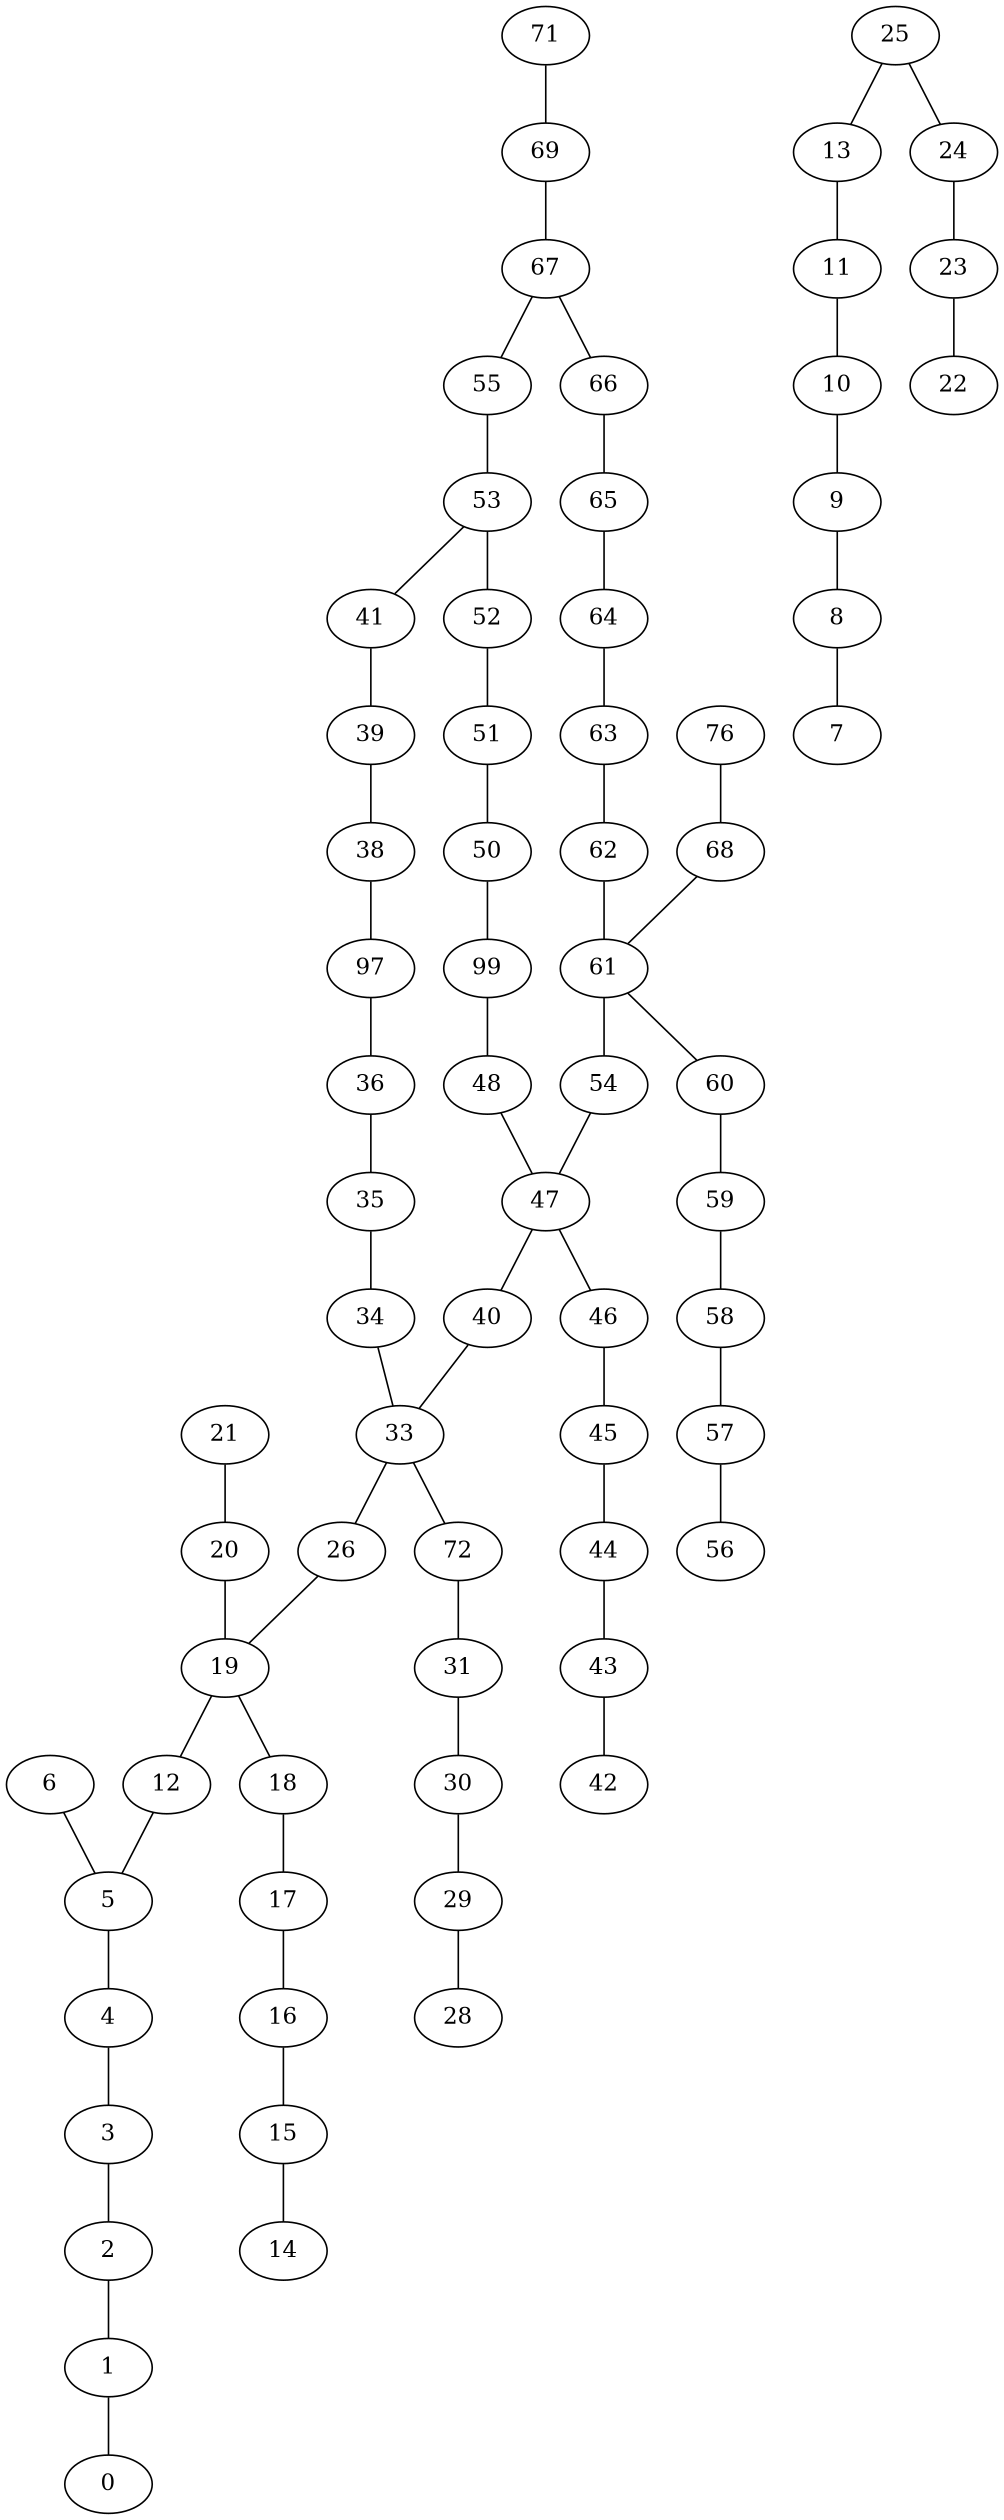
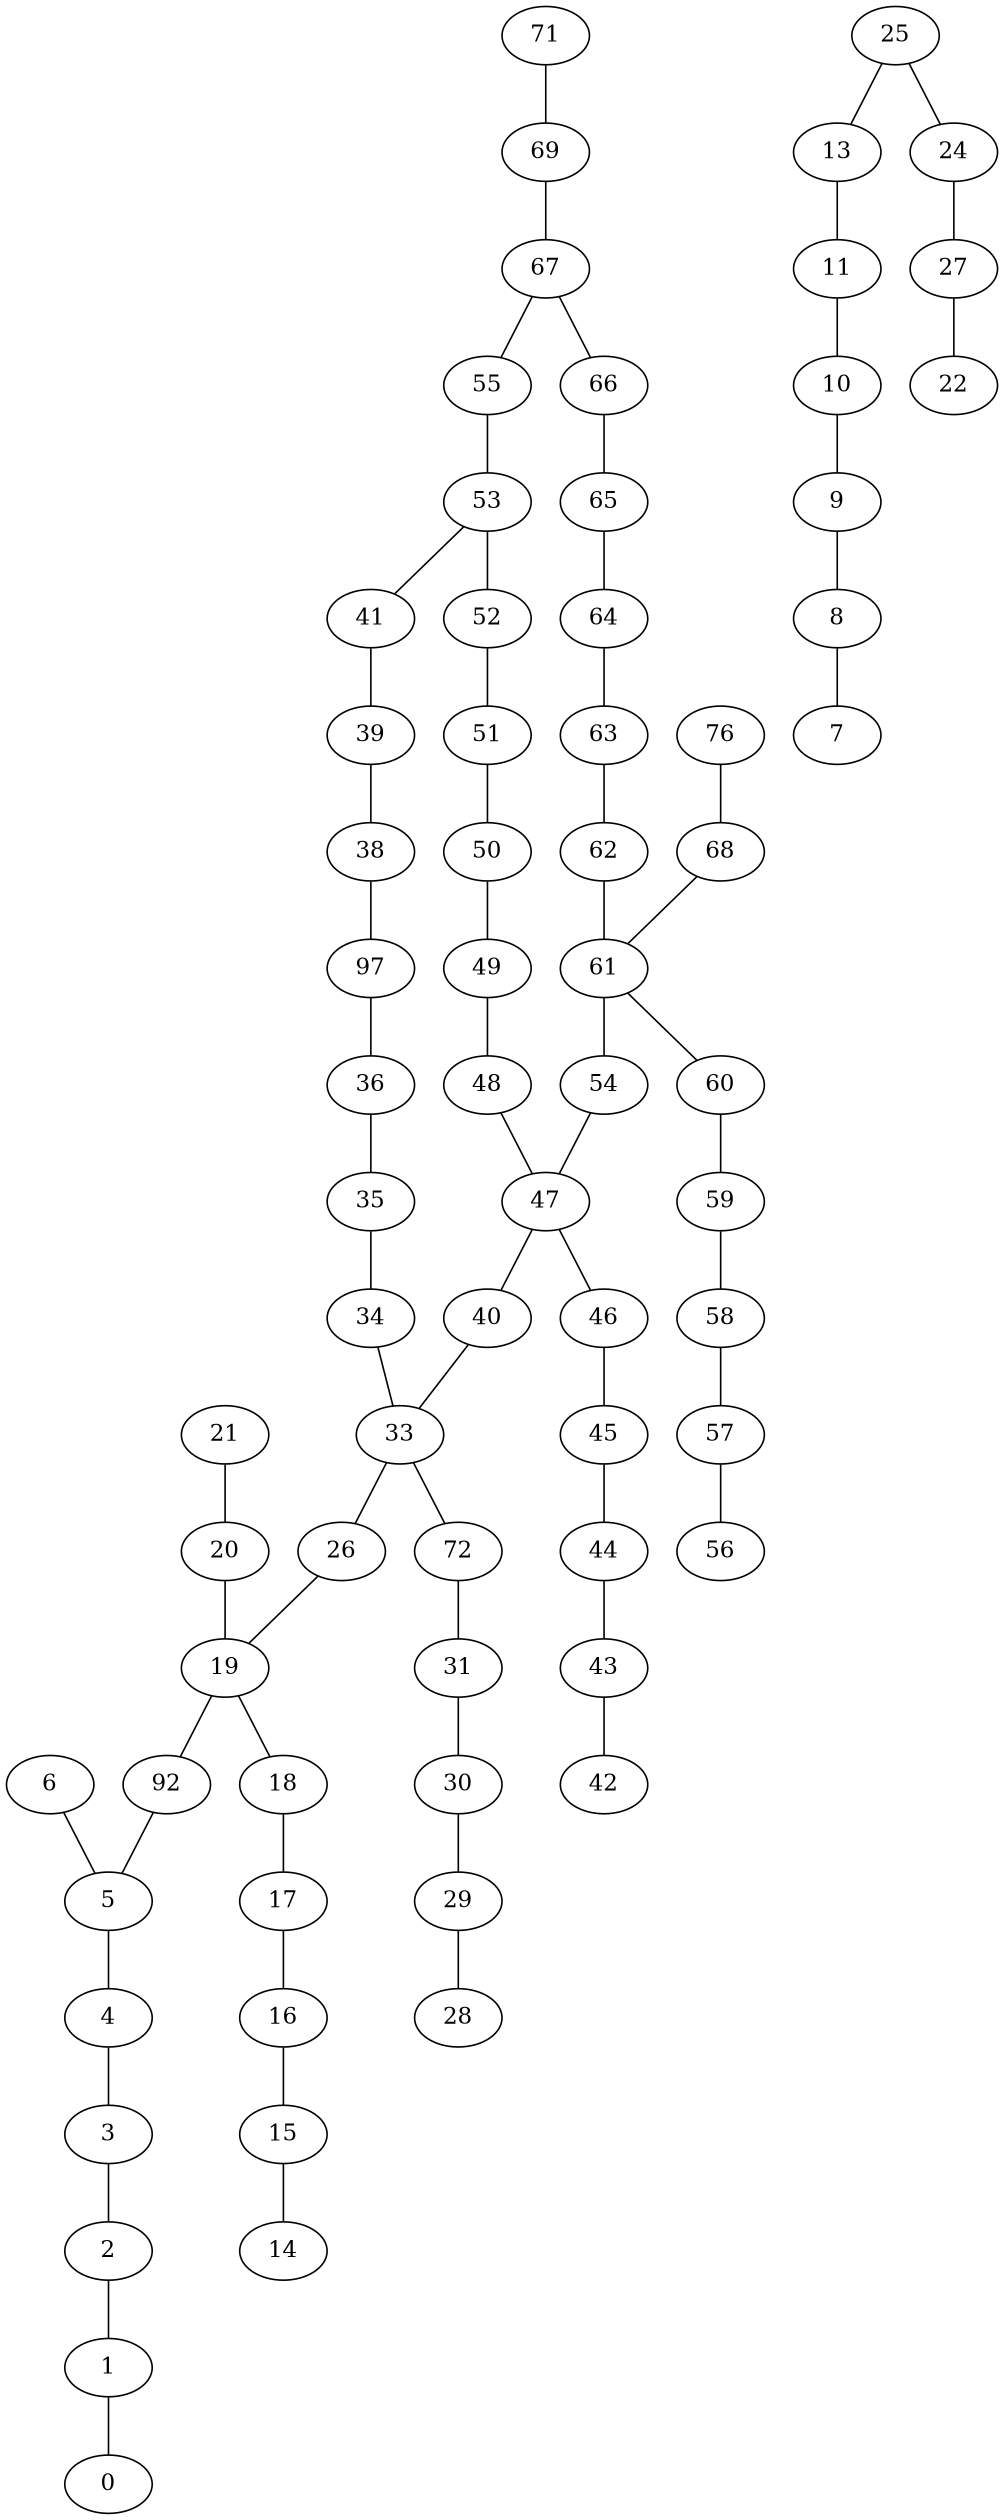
(954, 269) -> (954, 269)
(487, 968) -> (487, 968)
(167, 1785) -> (167, 1785)
